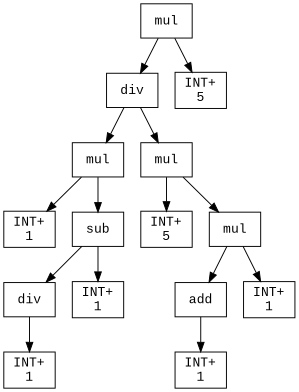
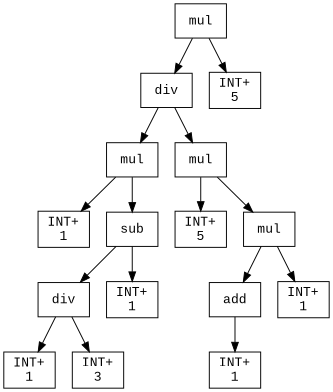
none -> (98, 370)
